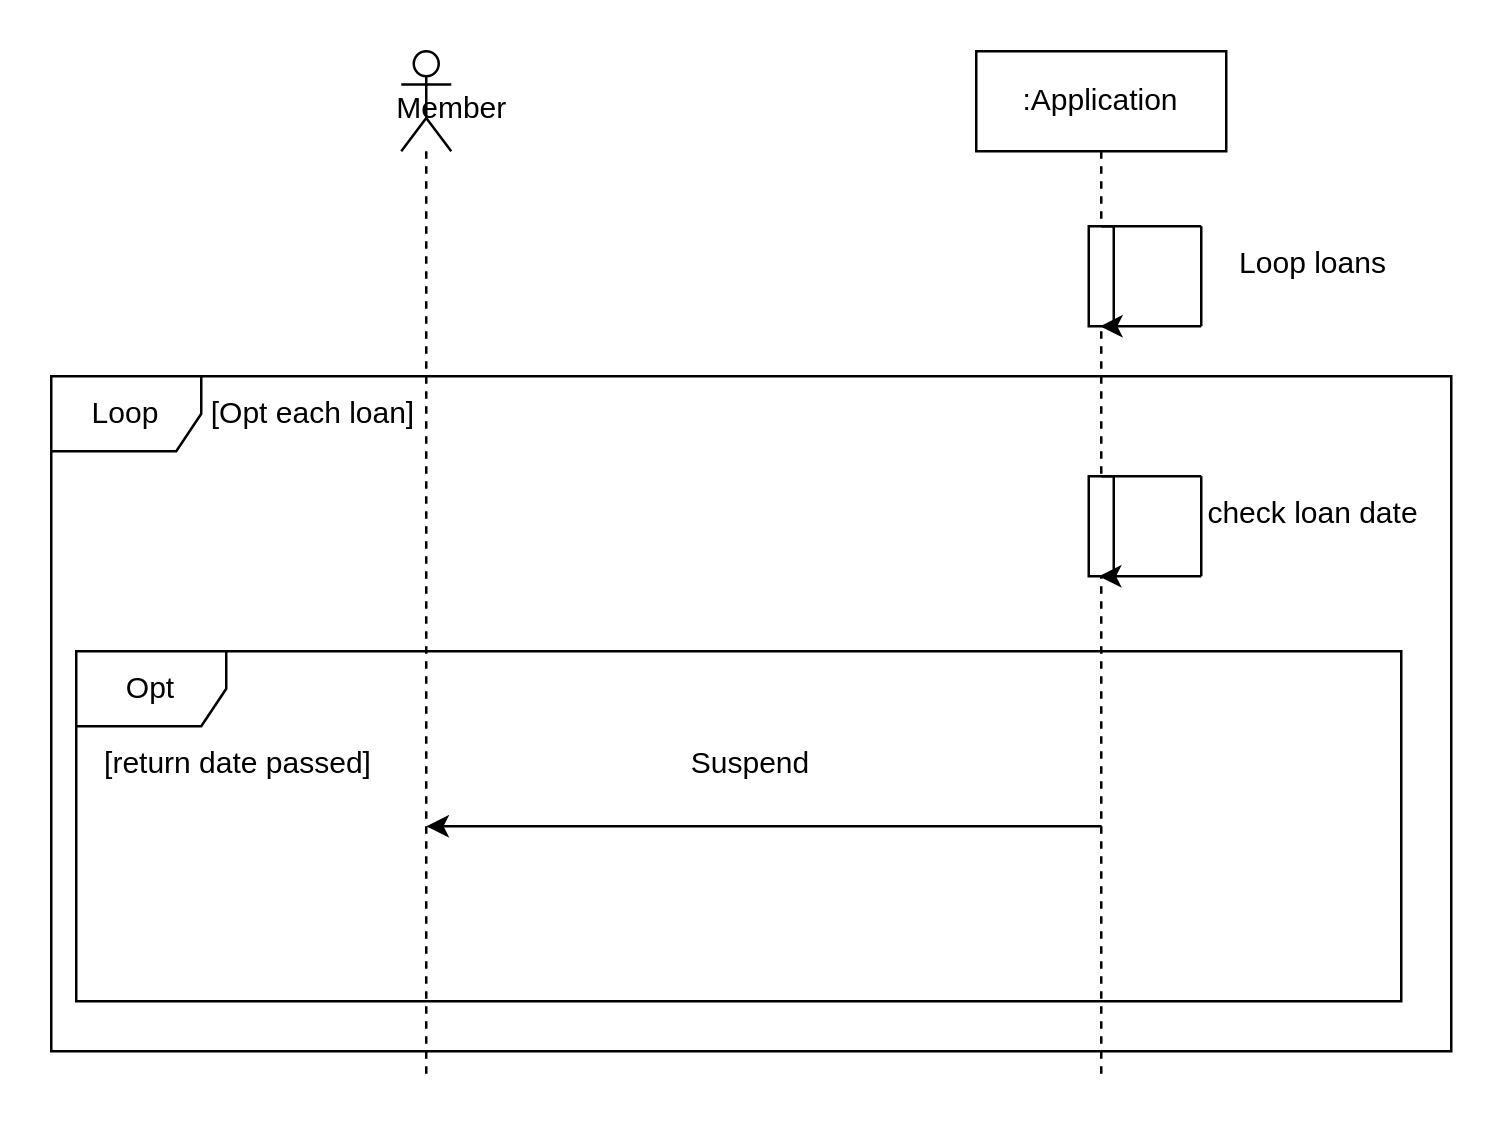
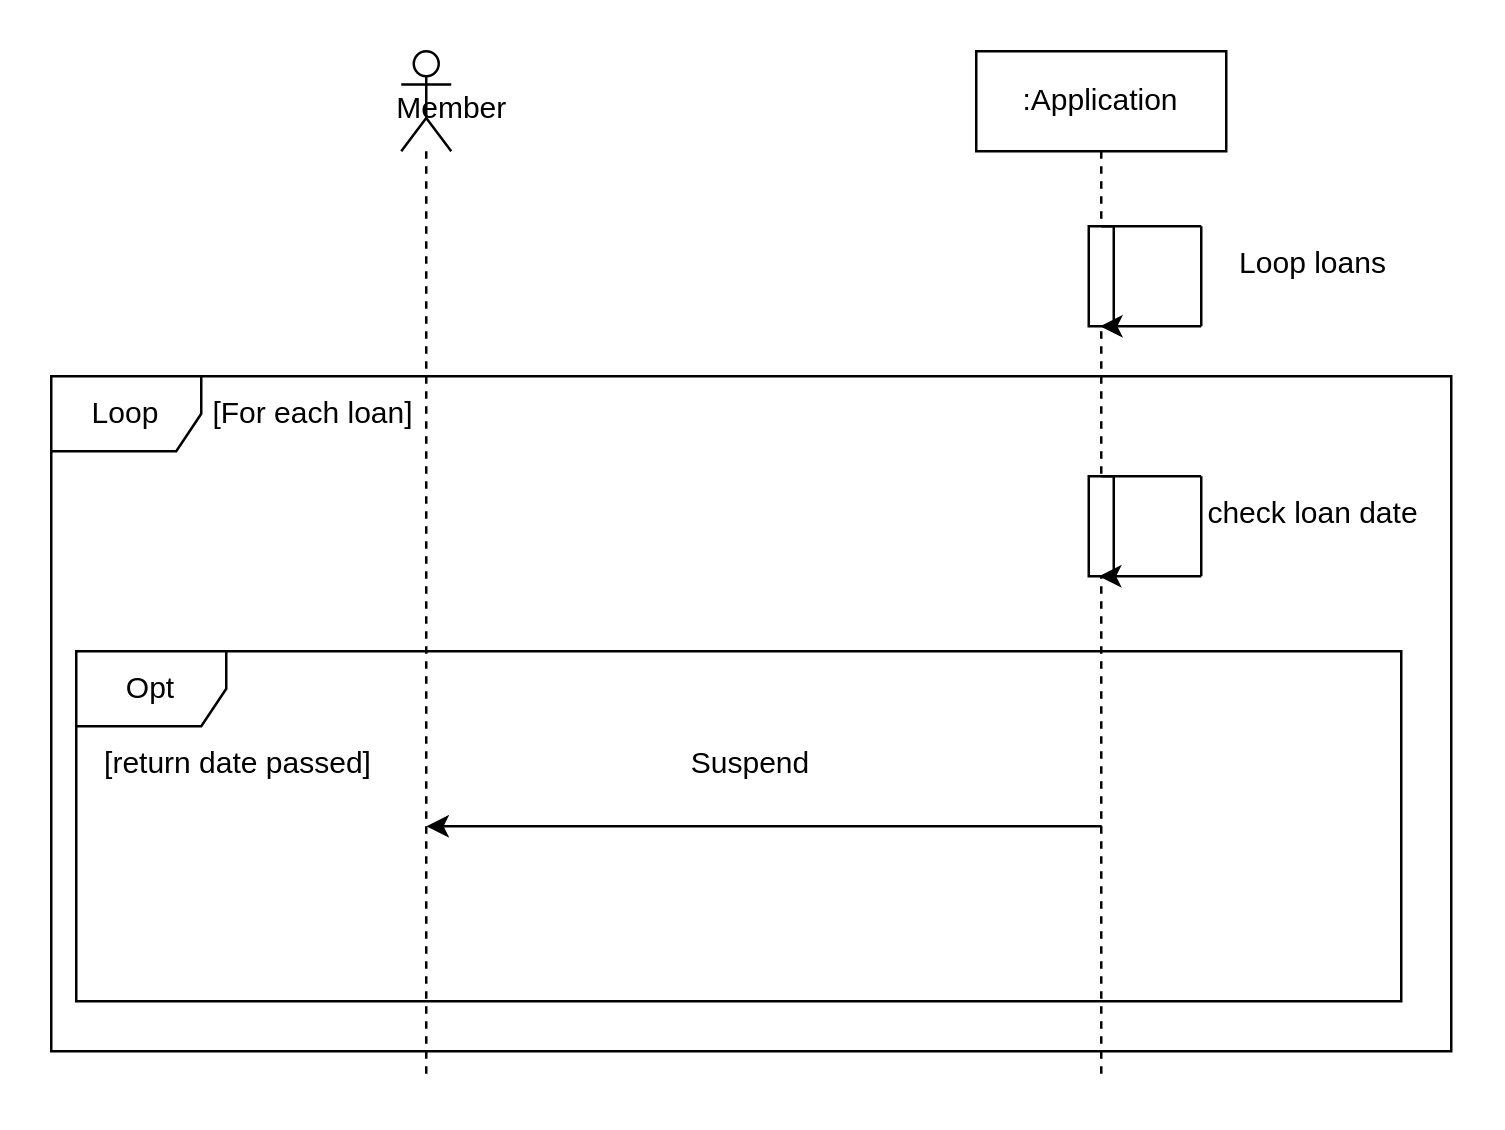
(314, 414) -> (314, 414)
